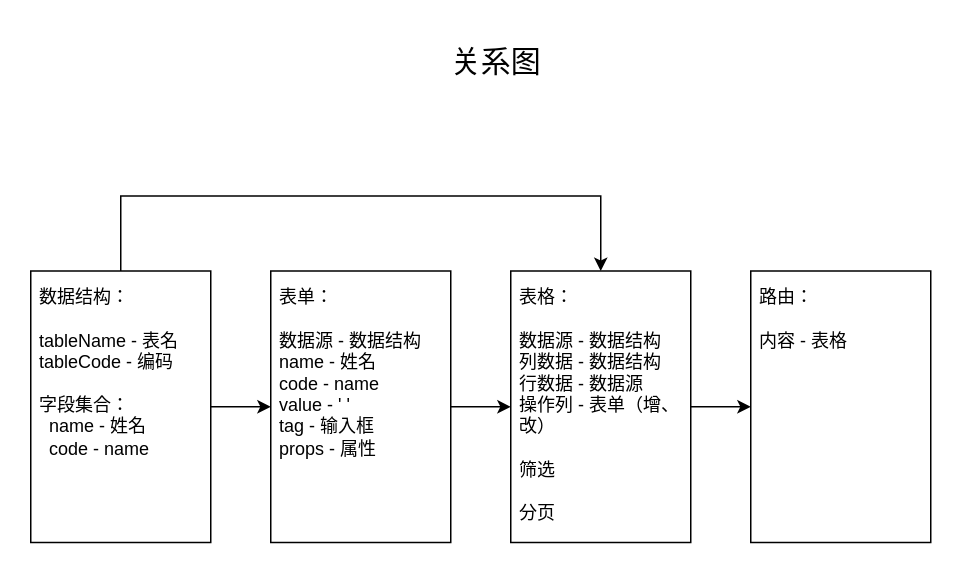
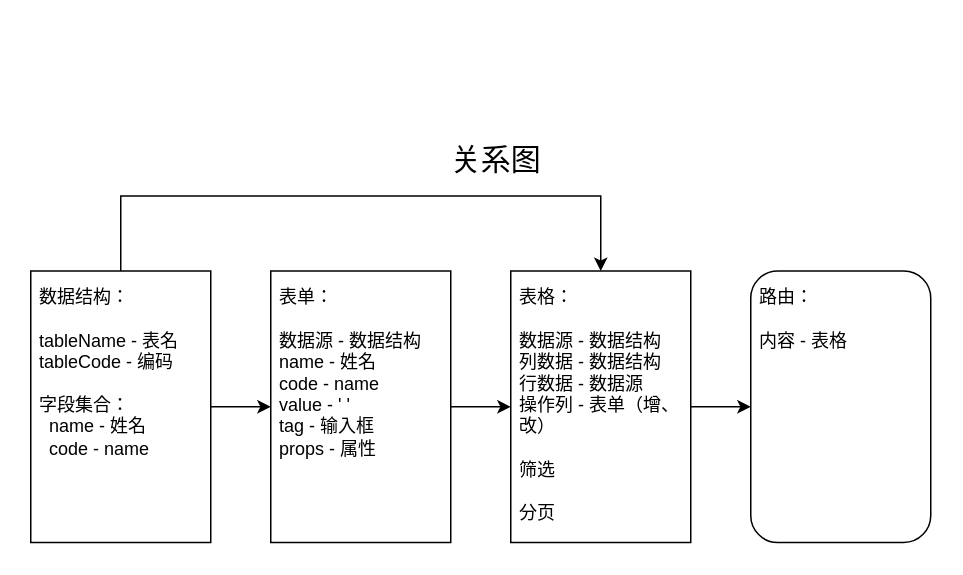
(496, 61) -> (496, 158)
(841, 407) -> (841, 407)
